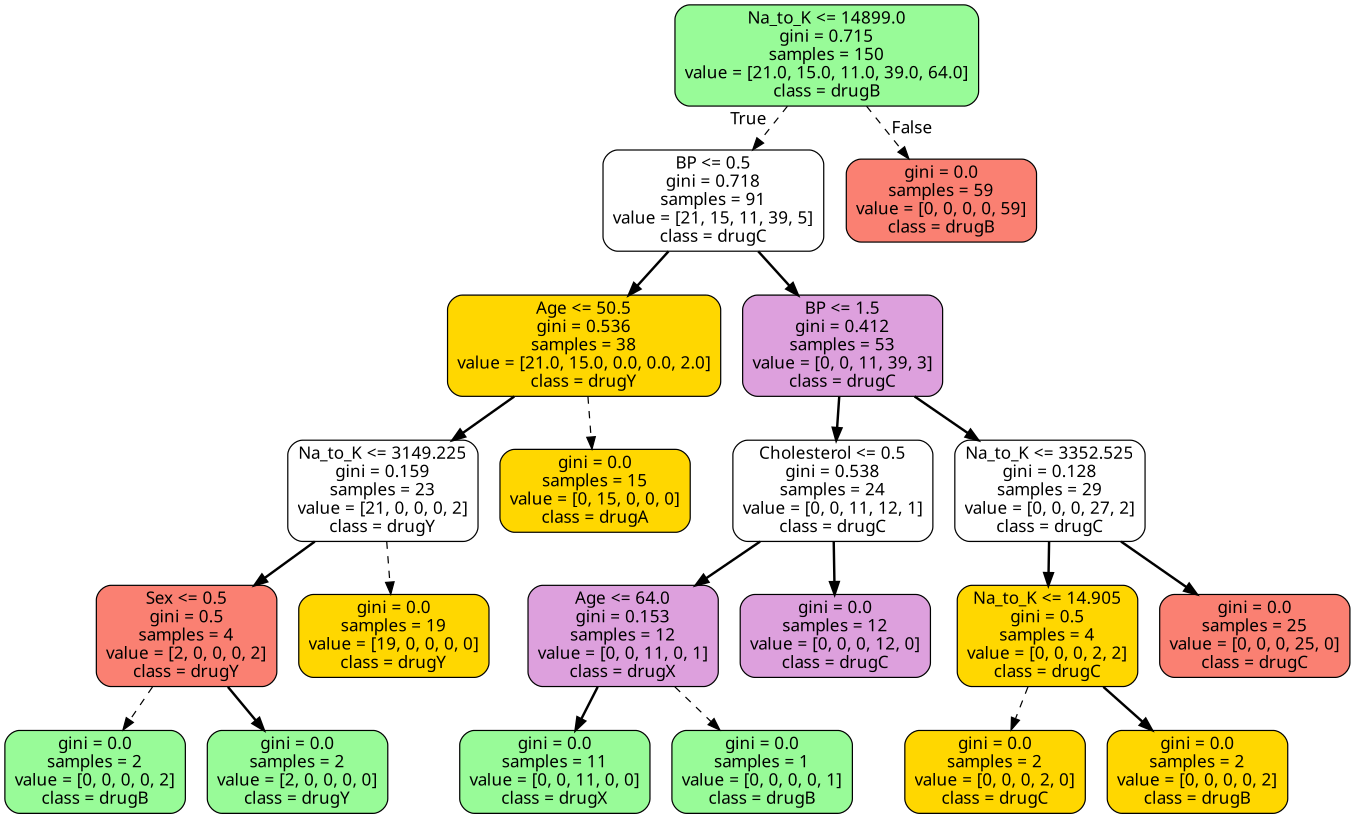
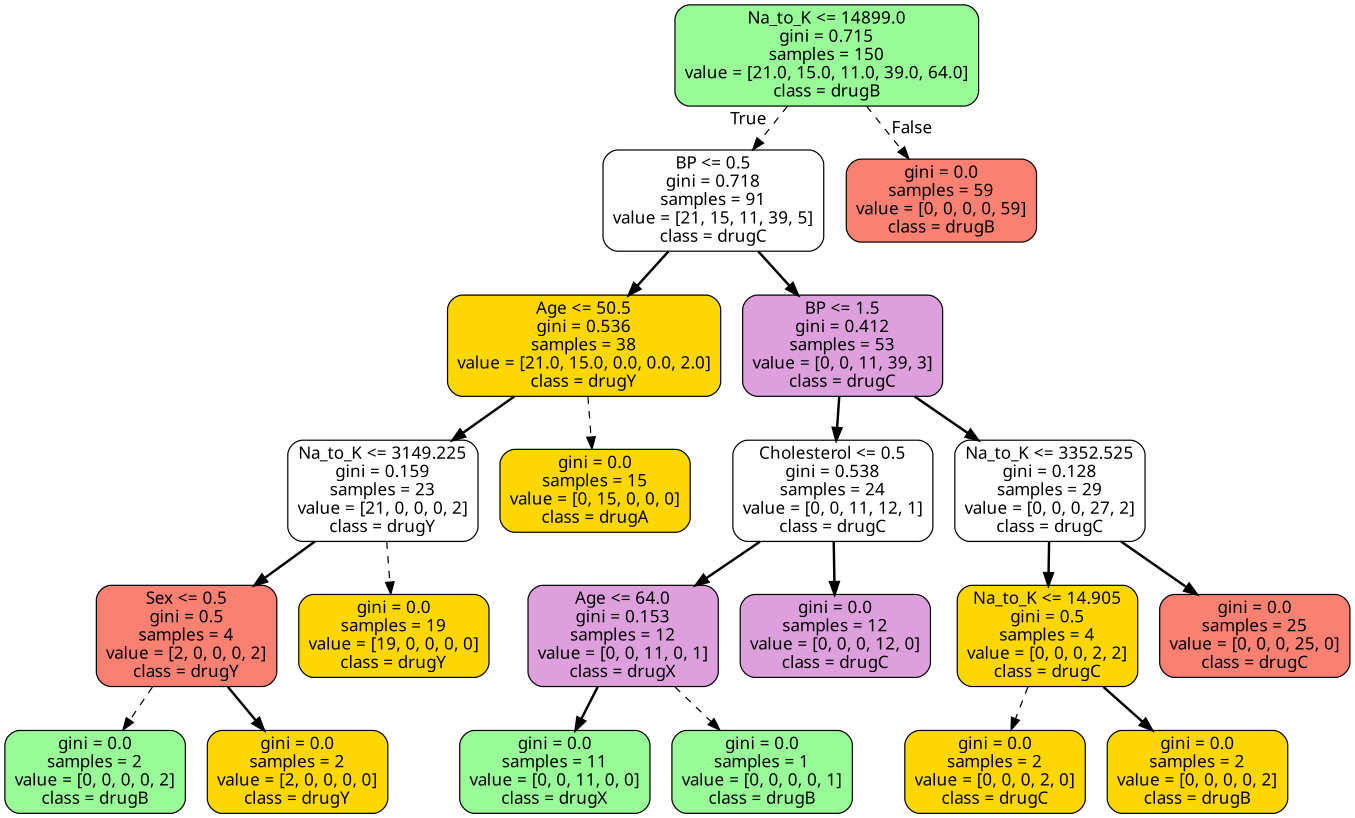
(298, 772) -> (298, 772)
